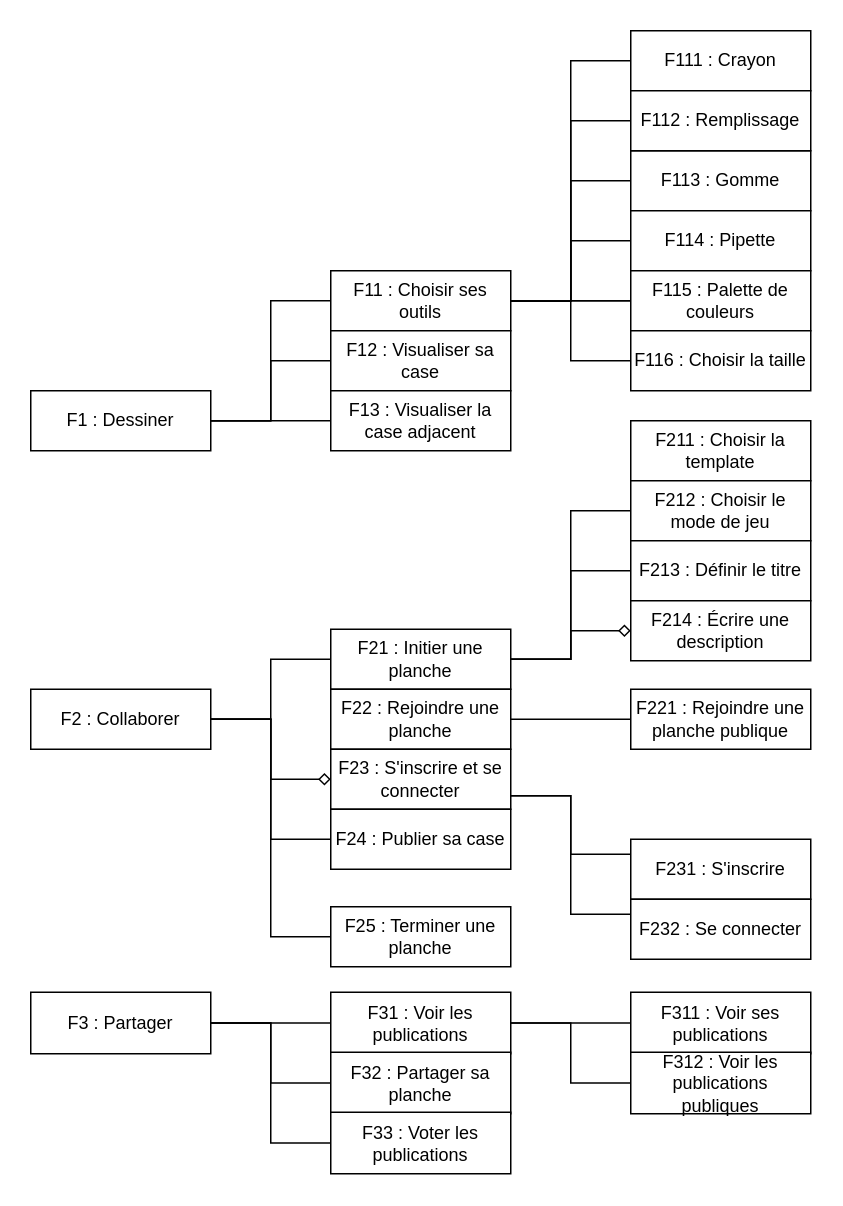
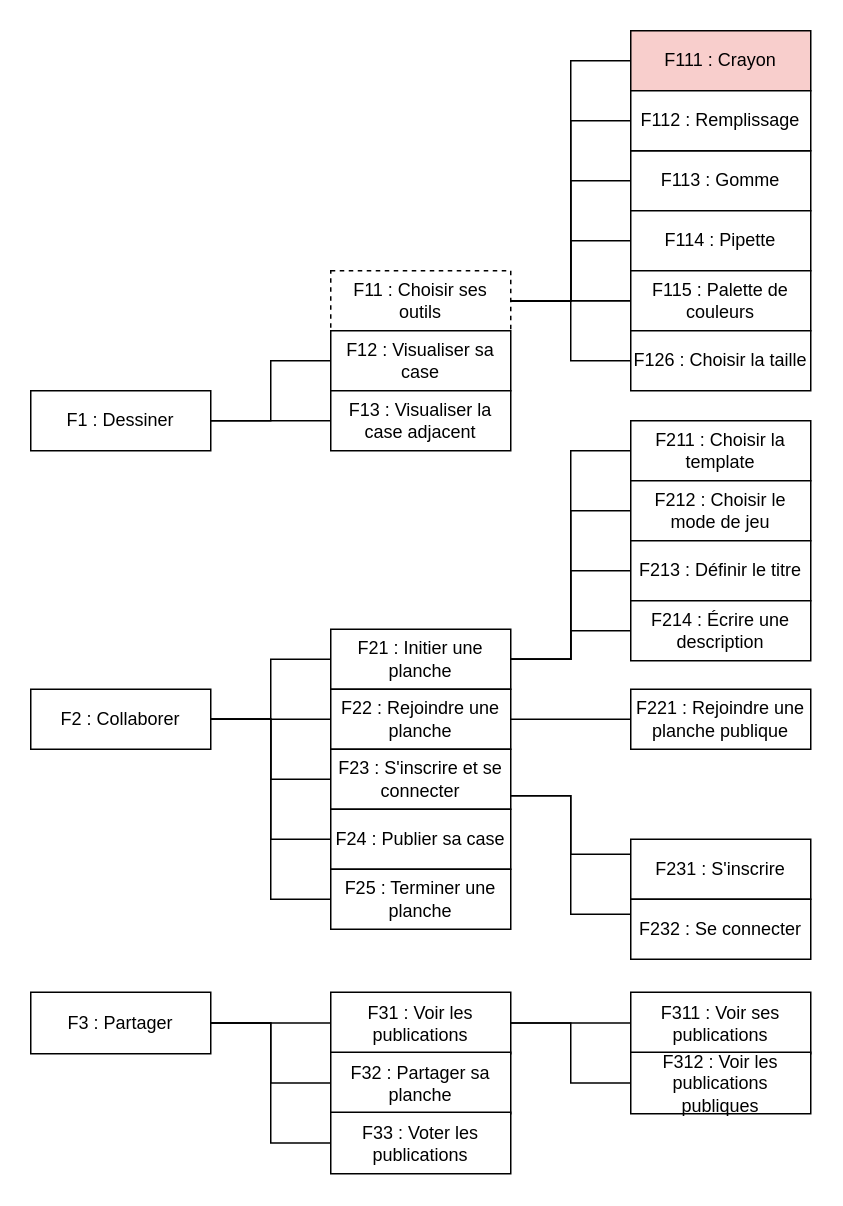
(721, 61) -> (721, 61)
(272, 301) -> none
(421, 301) -> (421, 301)
(721, 361) -> (721, 361)
none -> (572, 451)
(618, 631) -> (623, 631)
none -> (302, 719)
(318, 779) -> (323, 779)
(421, 937) -> (421, 899)
